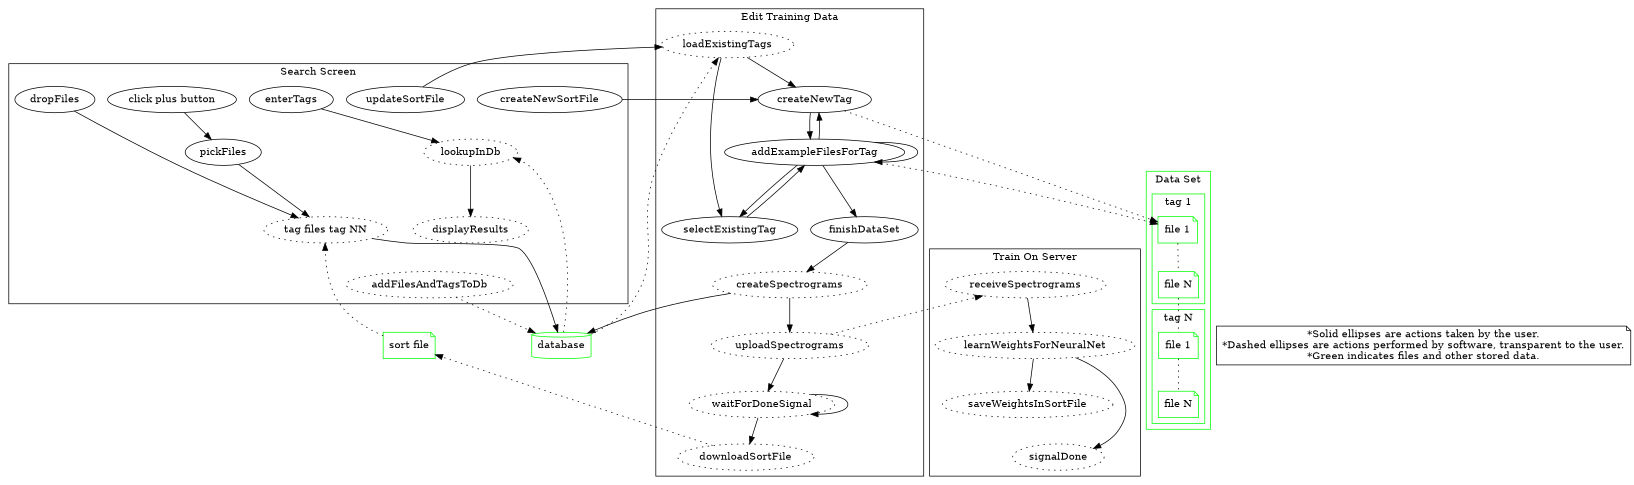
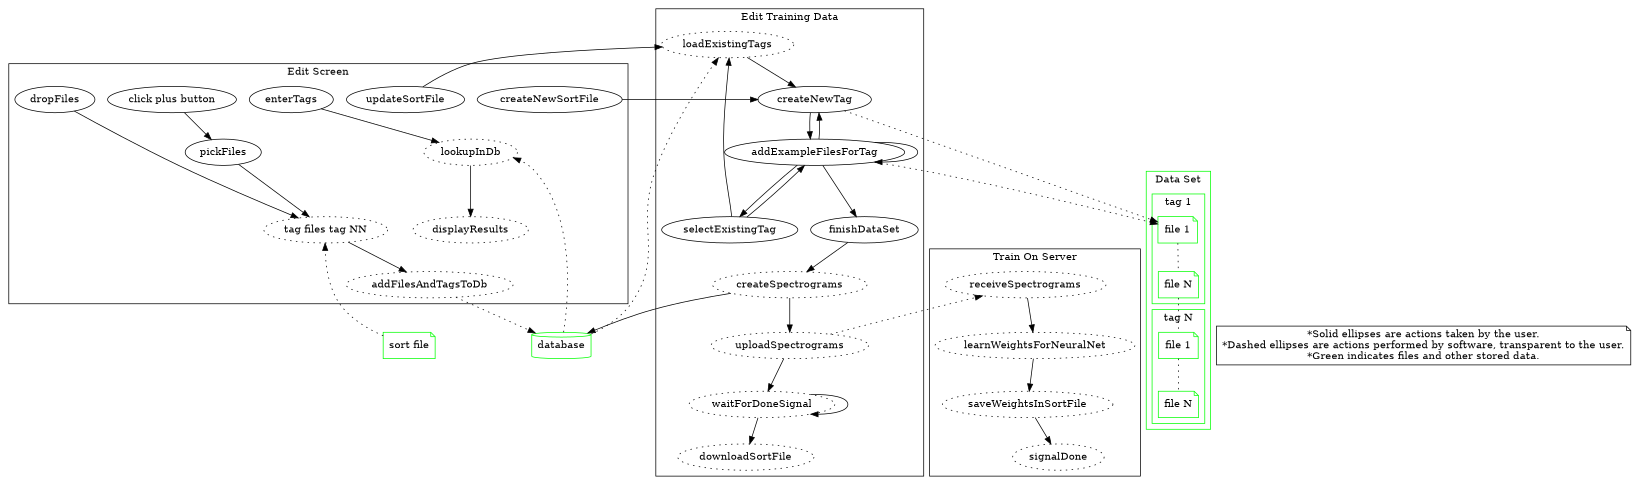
(318, 72) -> (318, 72)
(711, 134) -> (724, 141)
(488, 245) -> (374, 255)
(1122, 396) -> (1041, 428)
(578, 401) -> none
